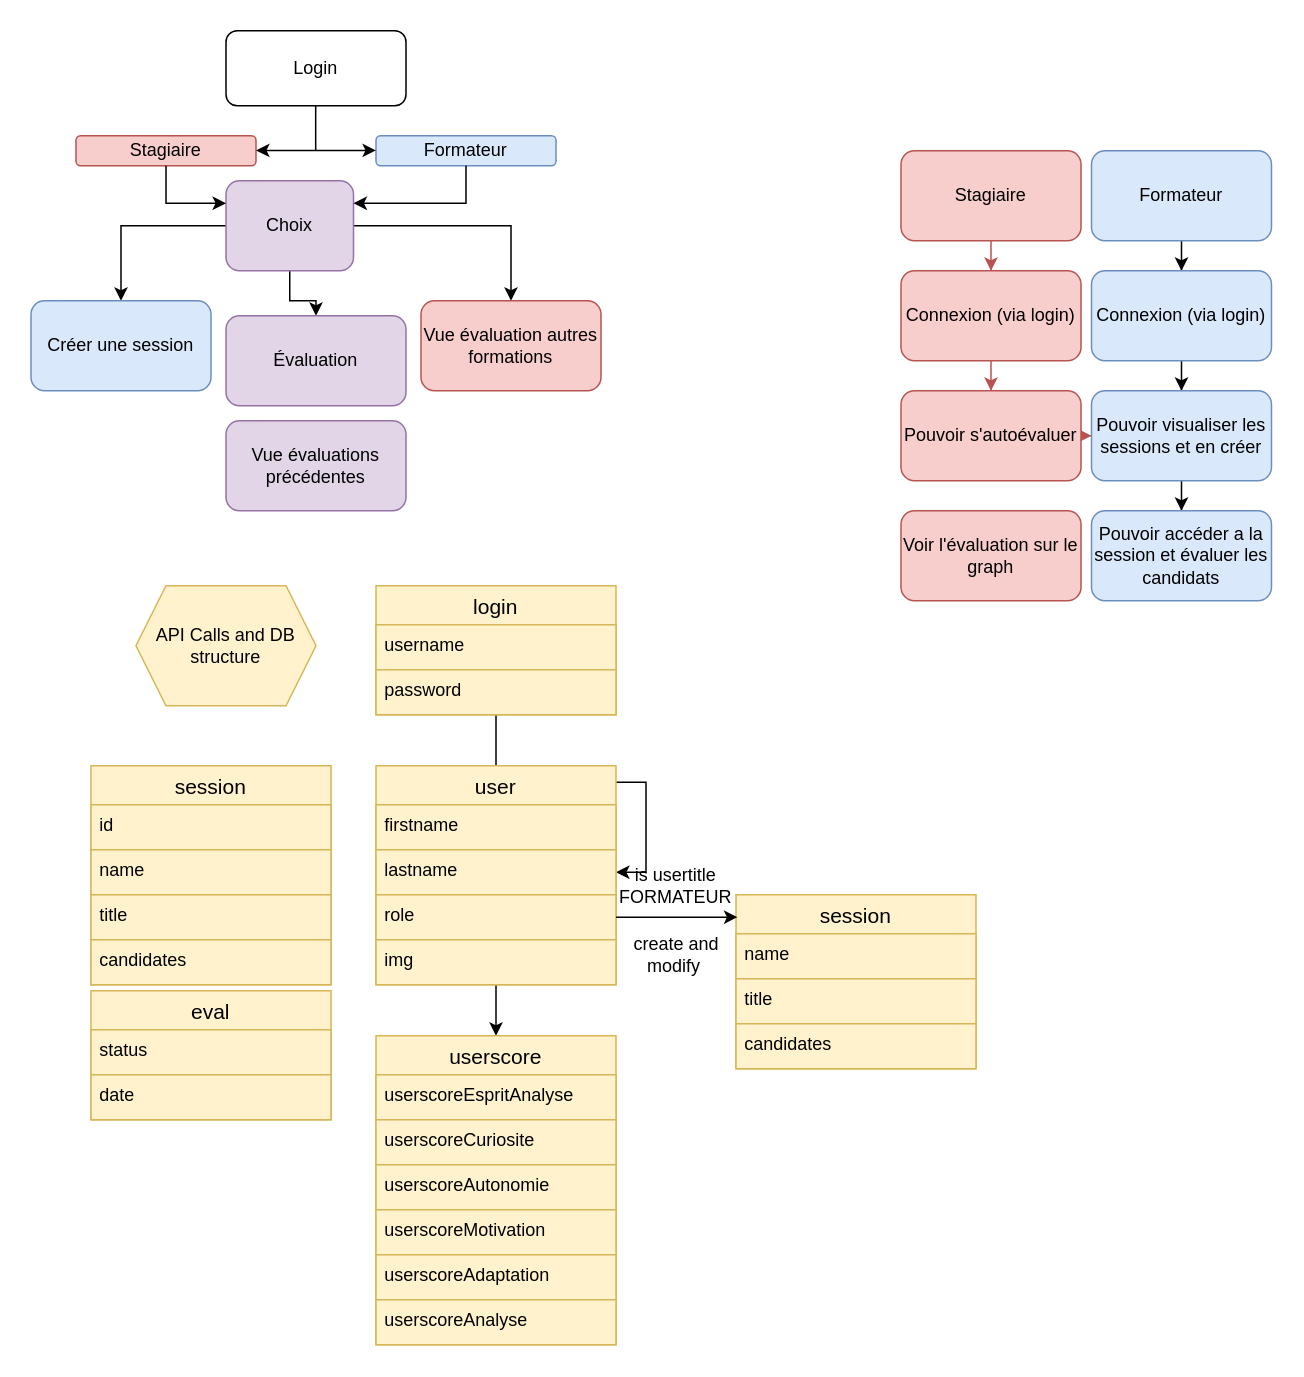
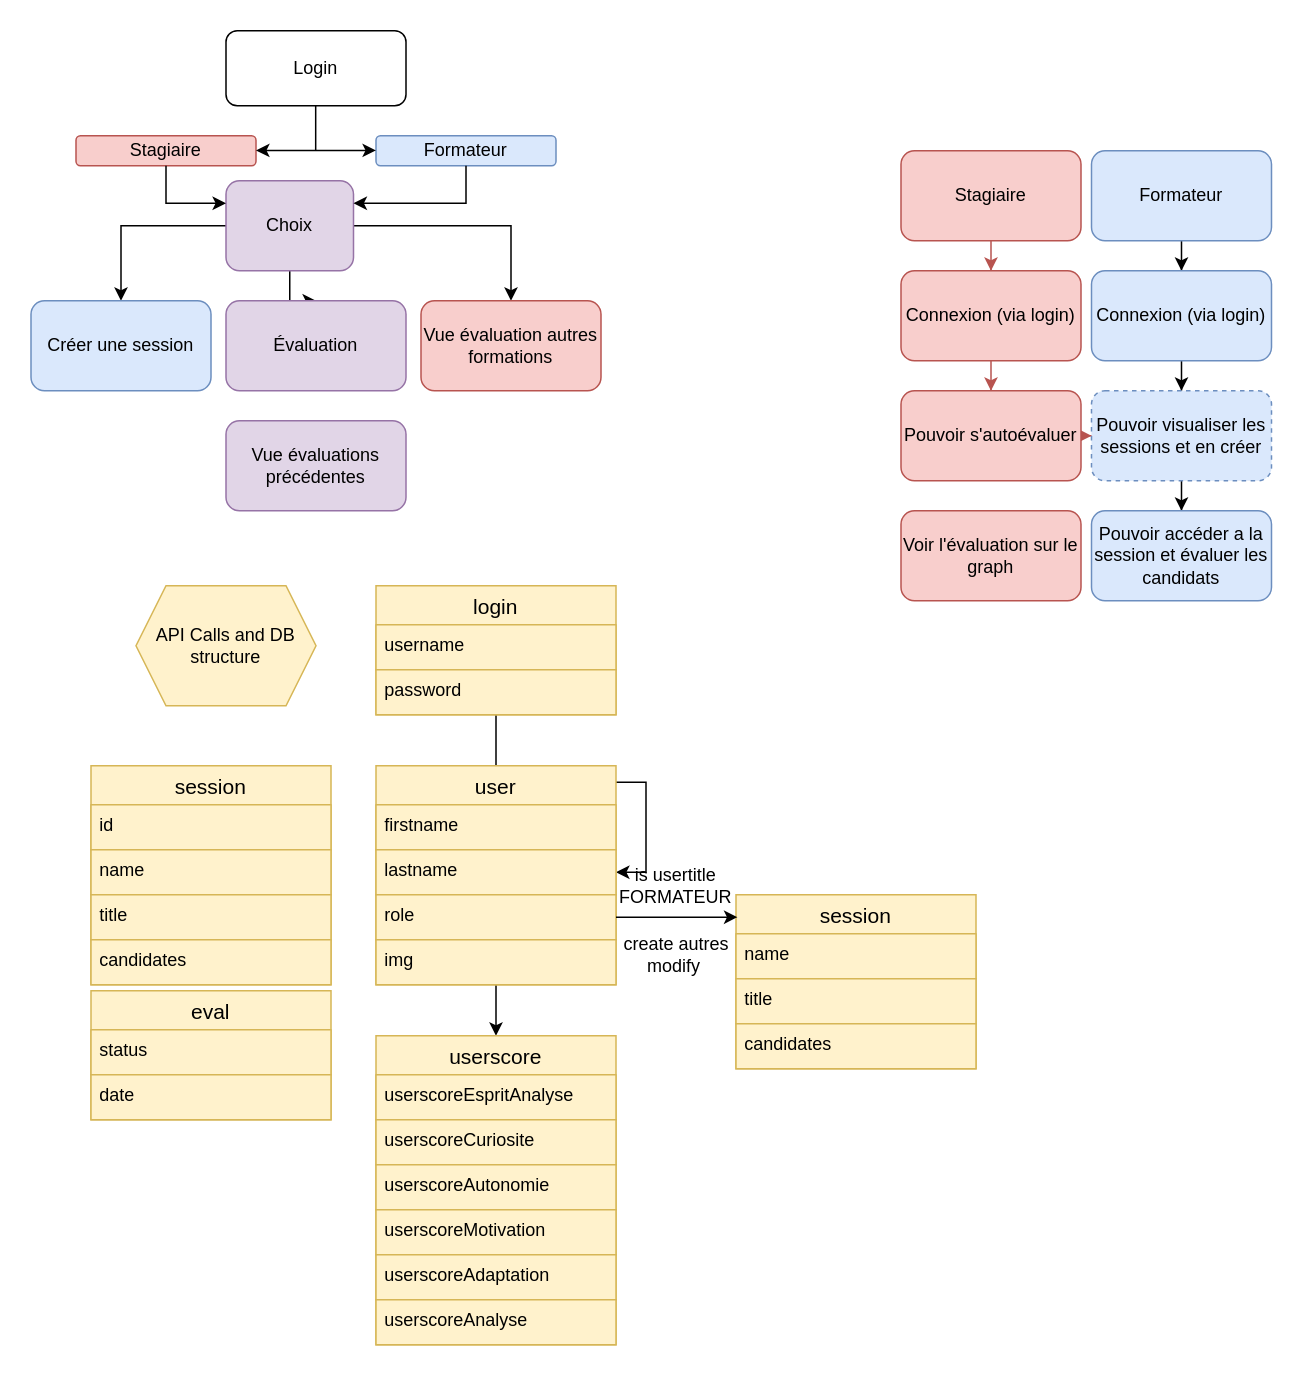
(316, 361) -> (316, 346)
(1181, 436) -> (1181, 436)
(677, 955) -> (677, 955)
